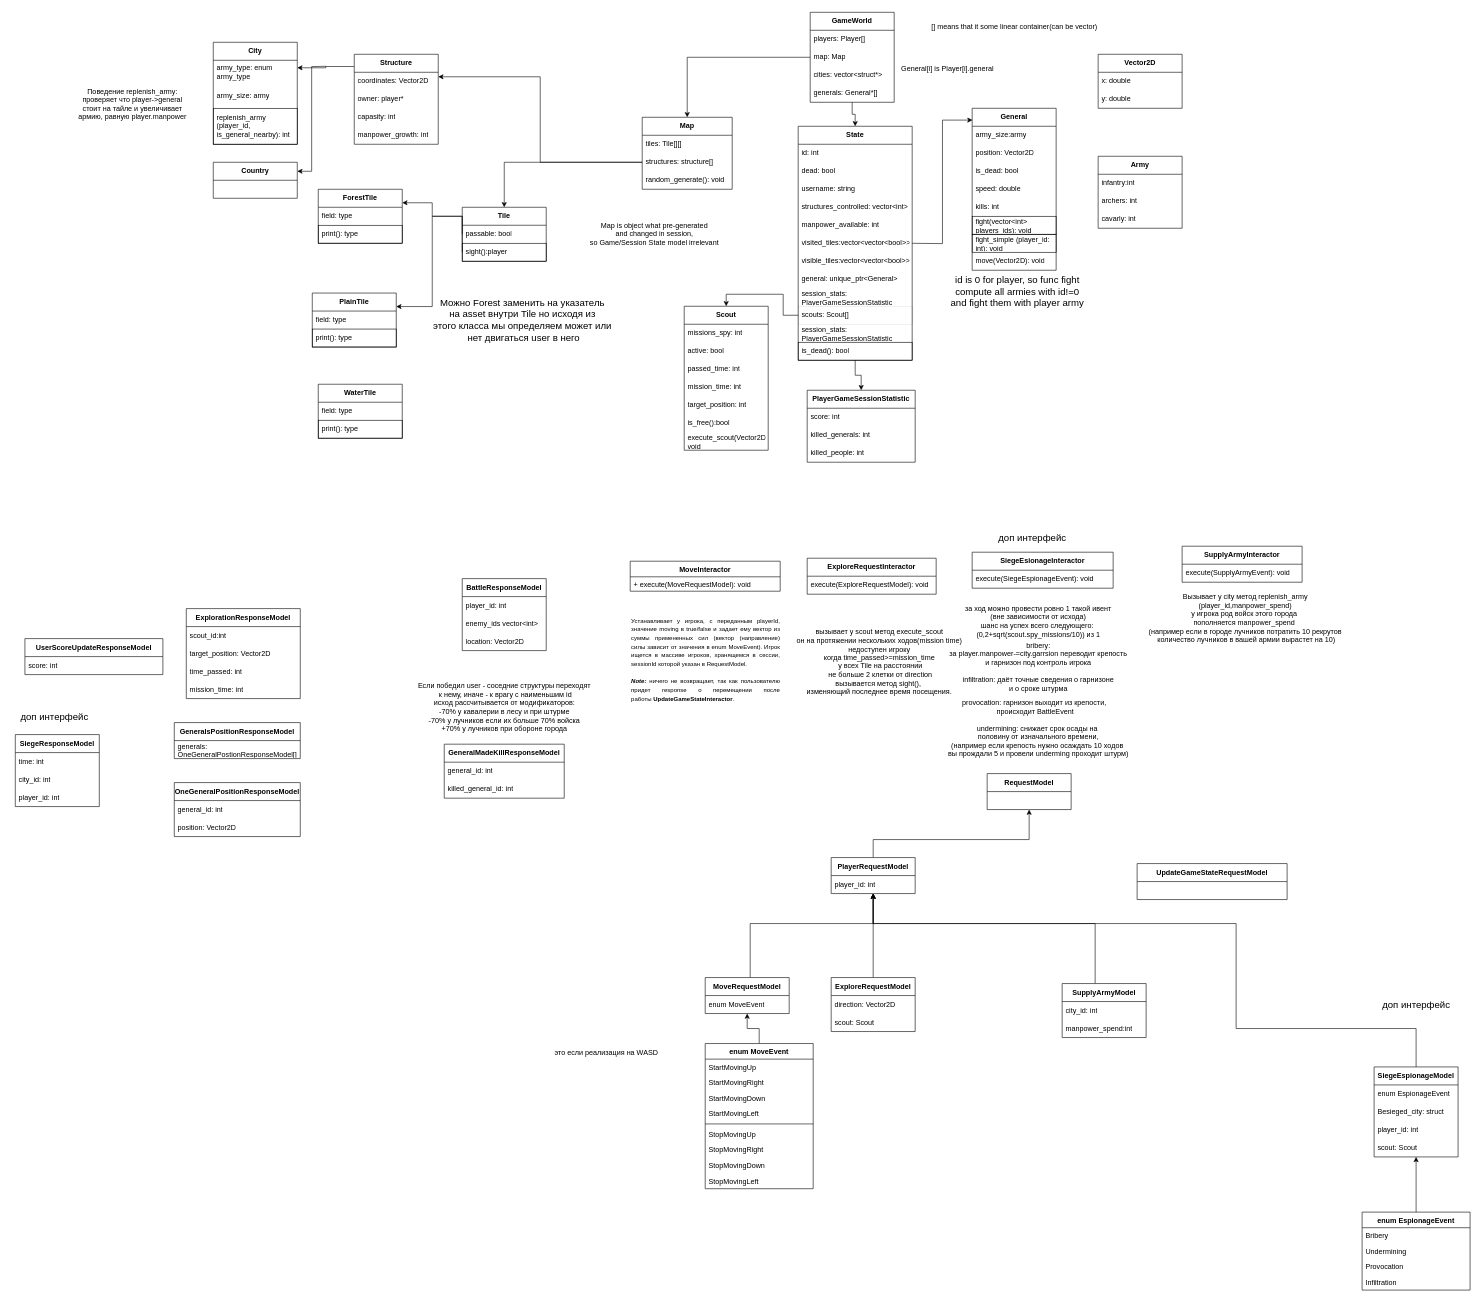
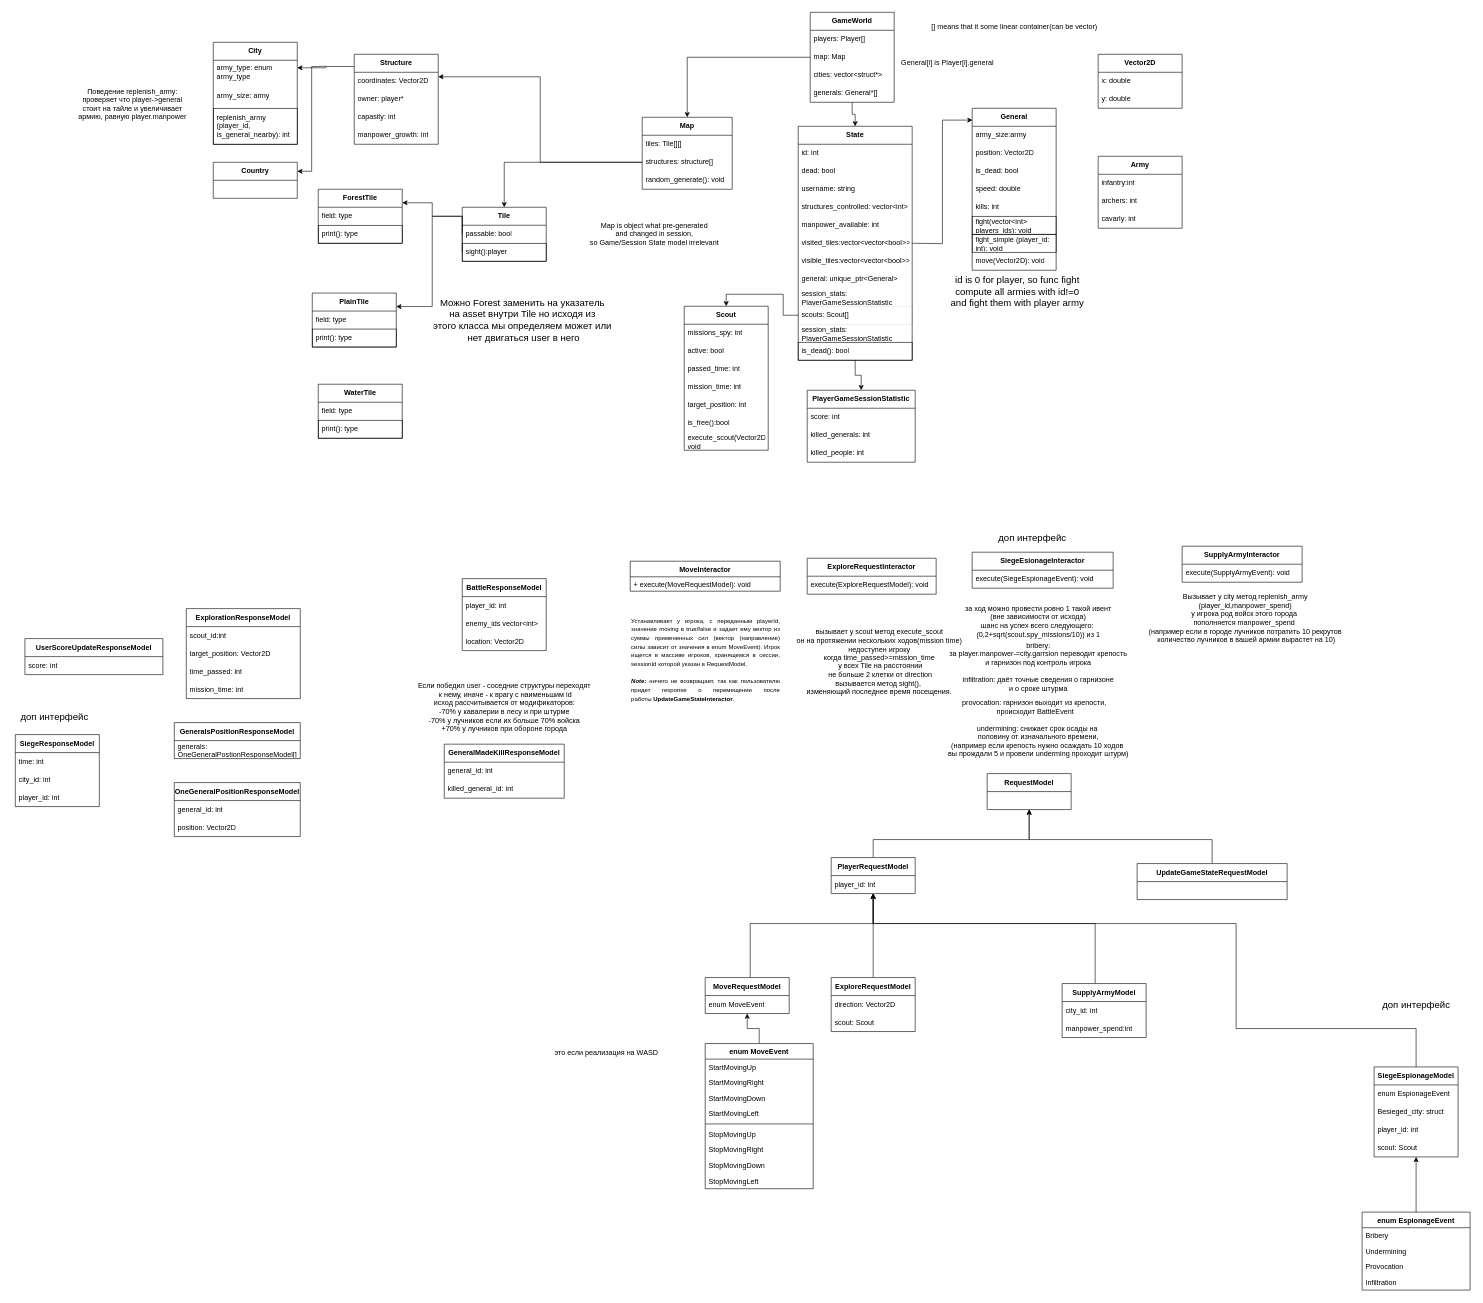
(957, 72) -> (957, 66)
none -> (1133, 840)
